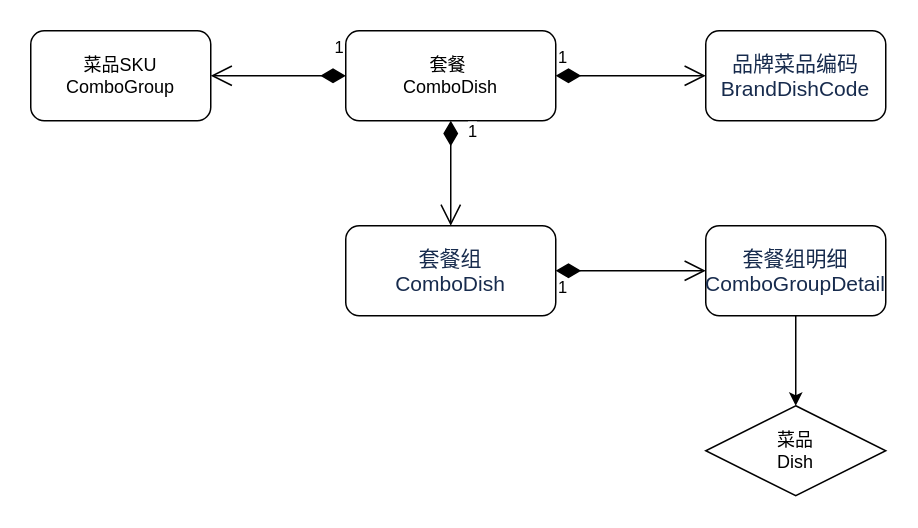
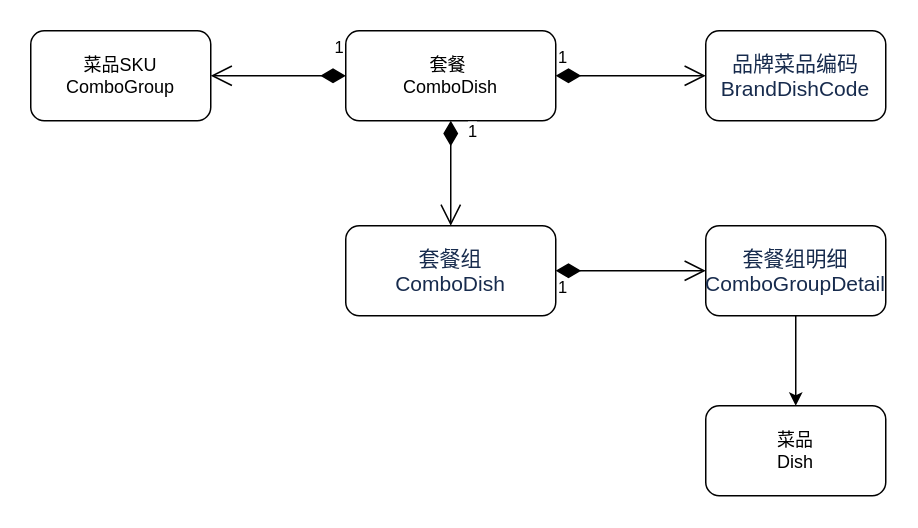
(796, 451) -> (796, 451)
